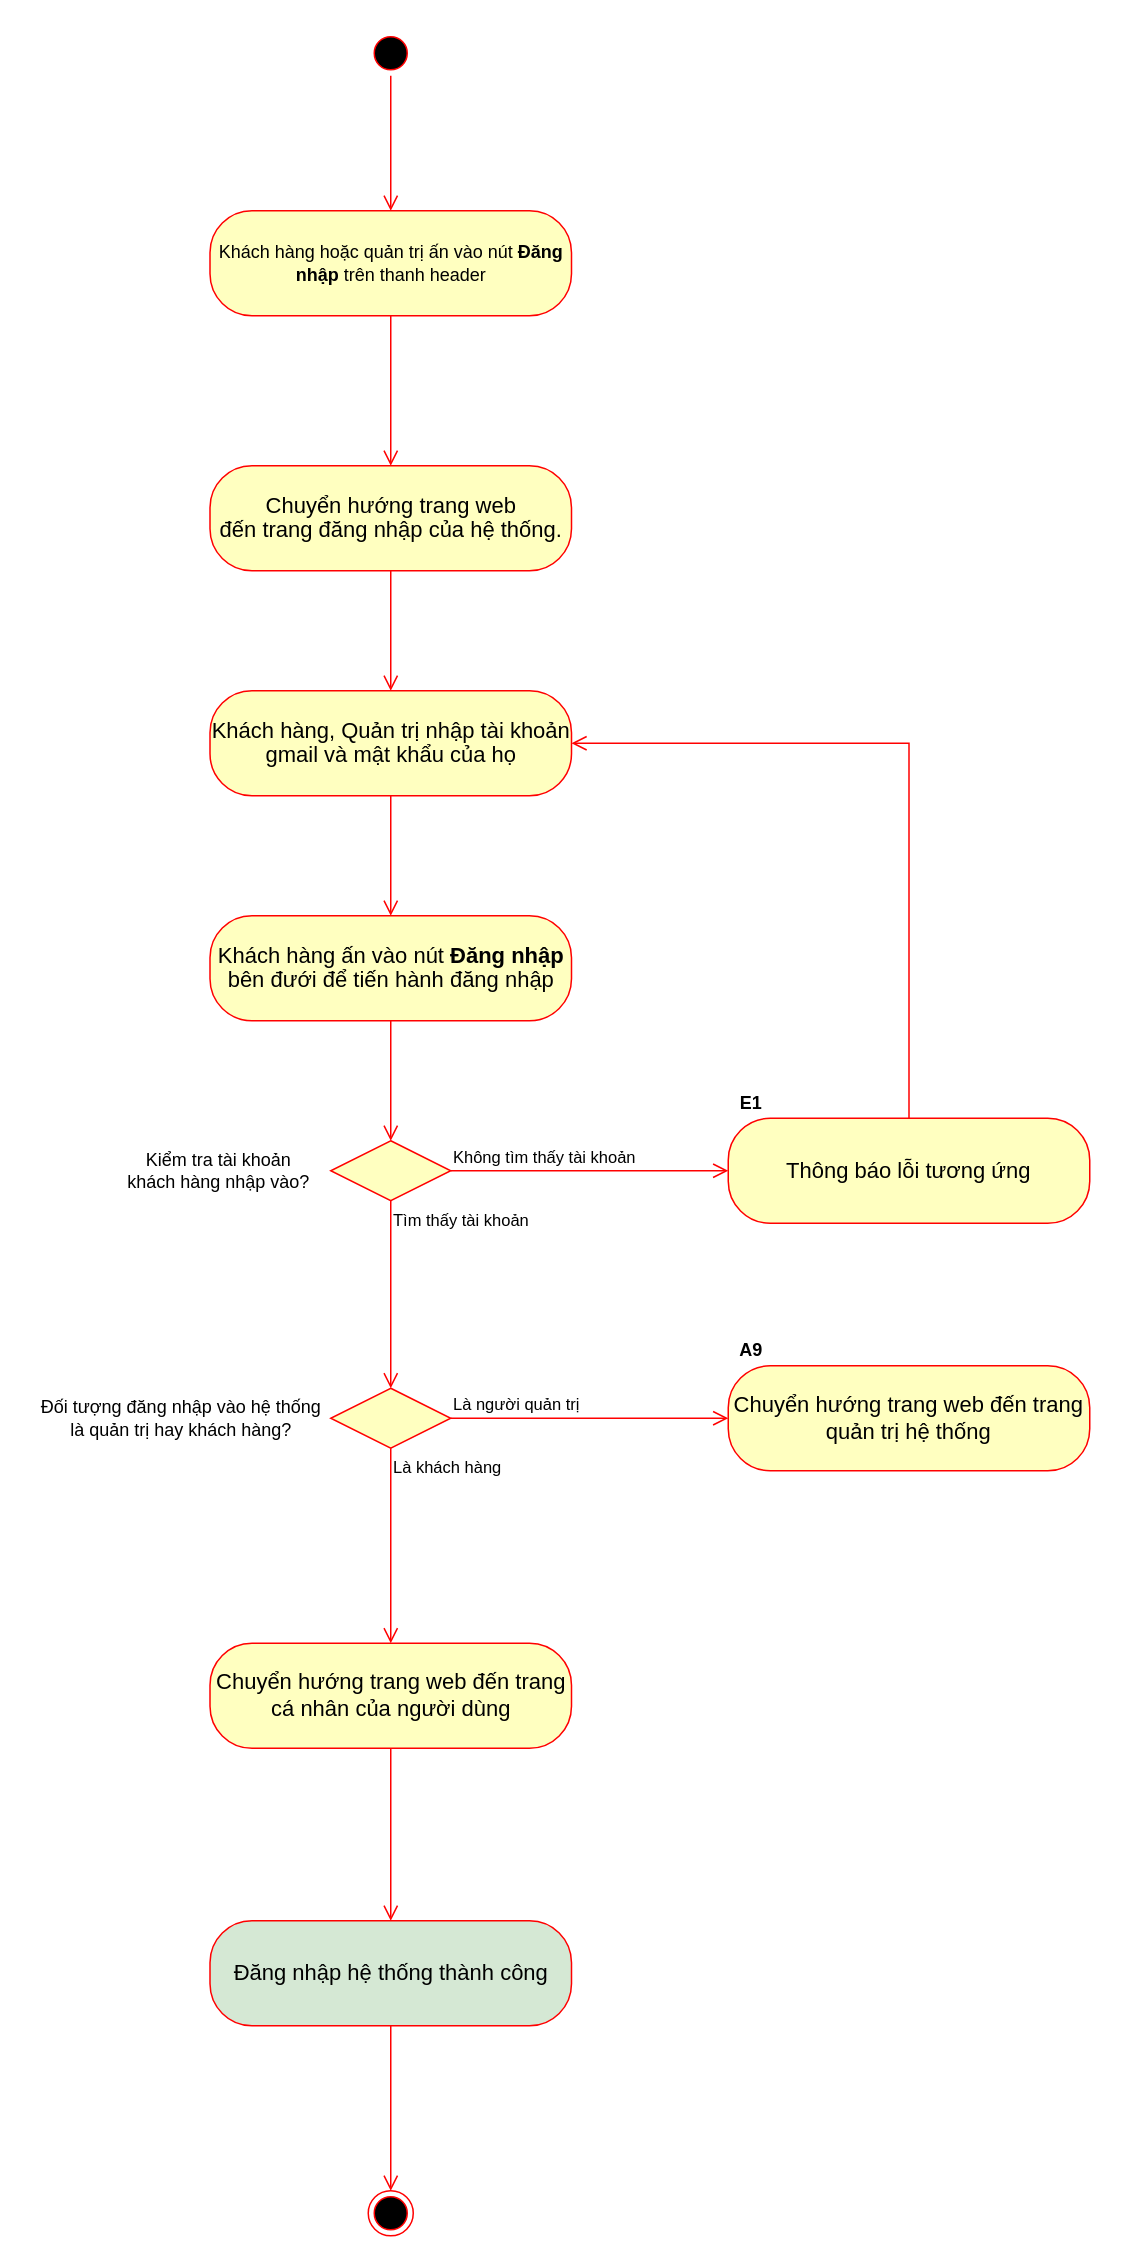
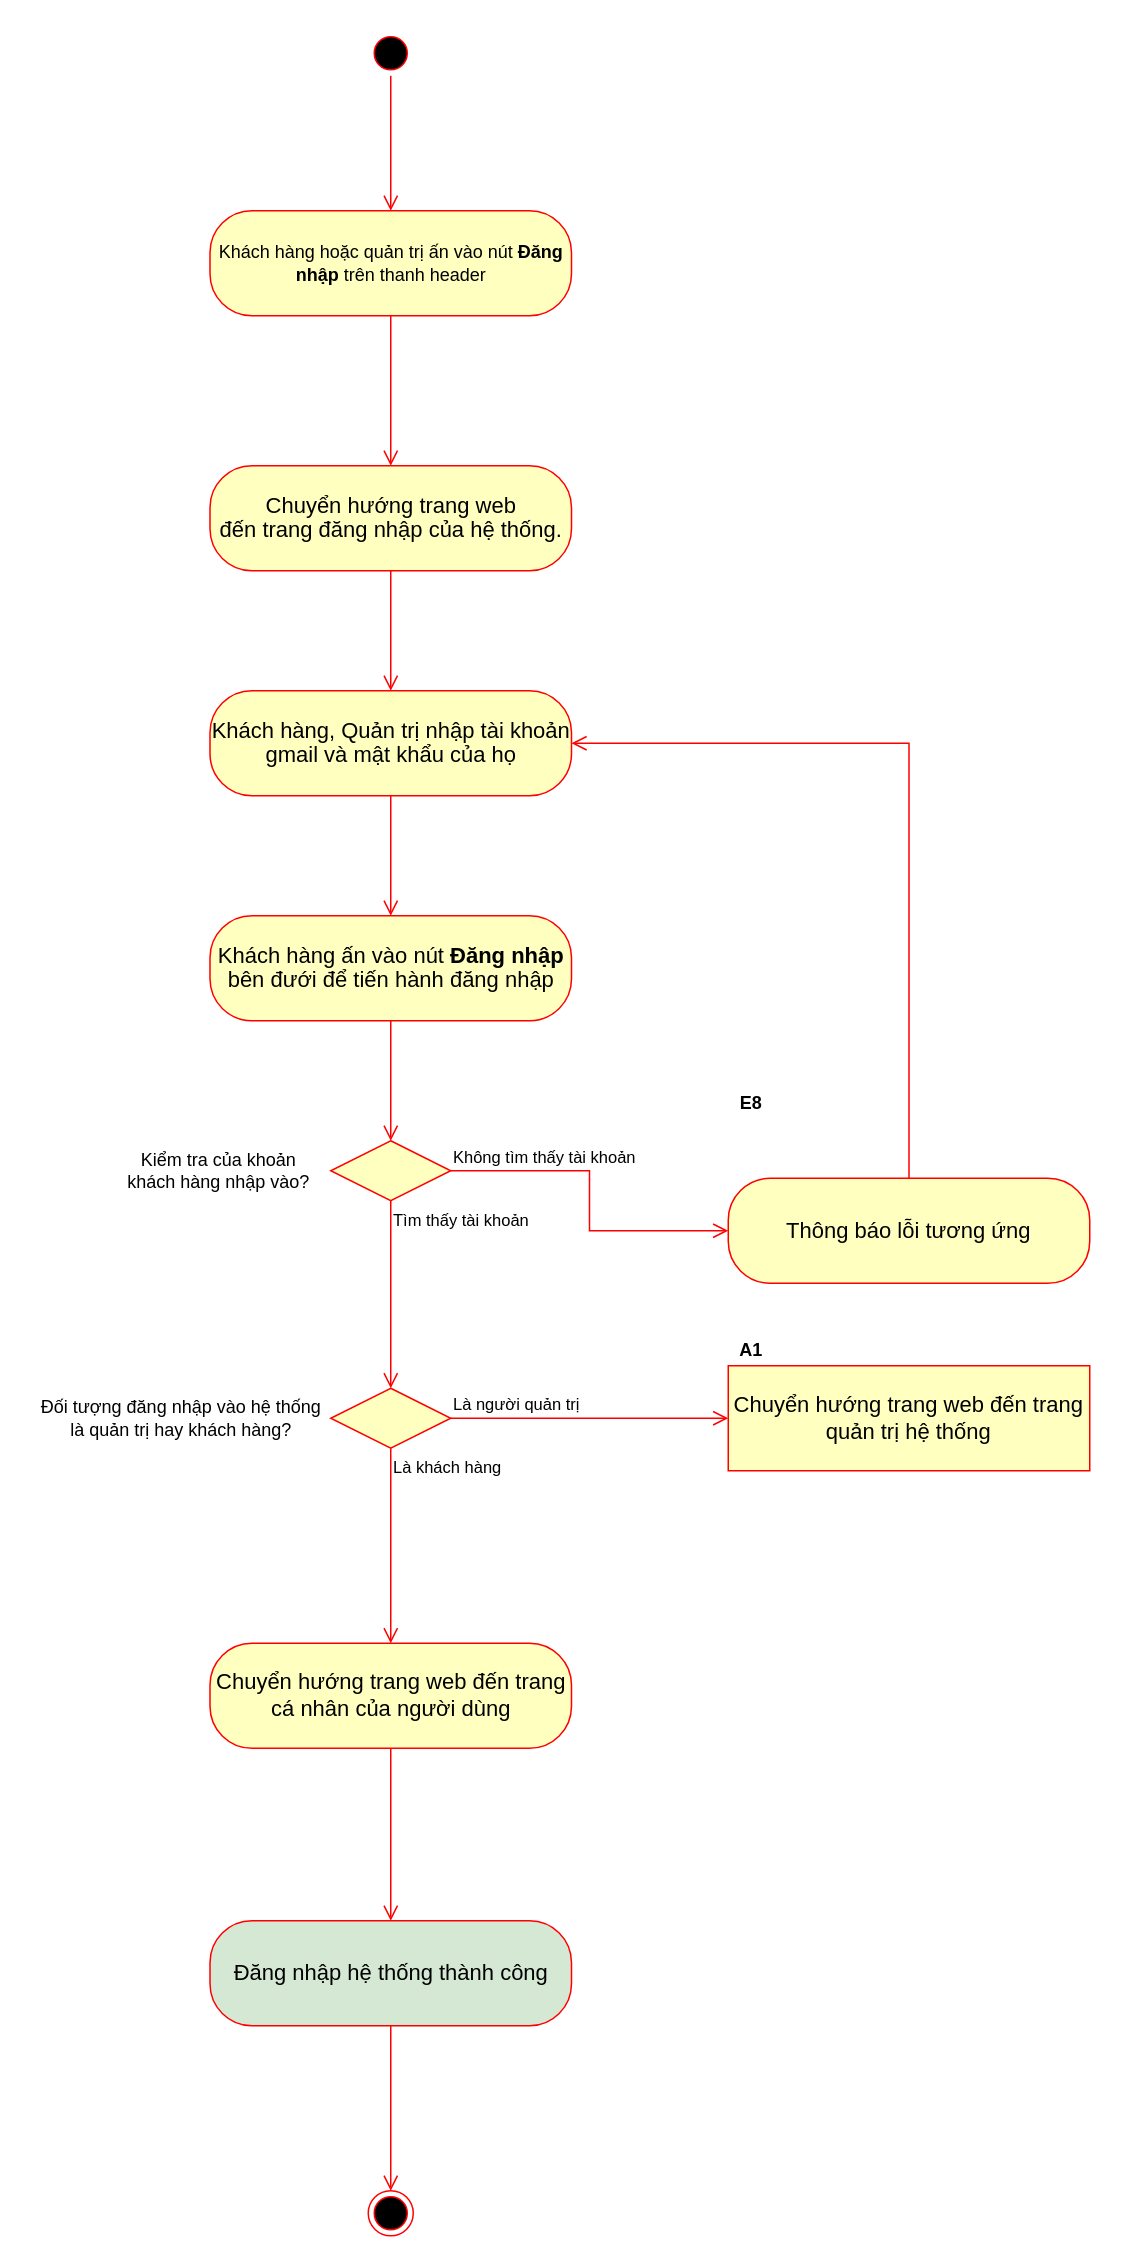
(752, 1103) -> (752, 1103)
(219, 1171) -> (219, 1171)
(909, 1171) -> (909, 1231)
(752, 1351) -> (752, 1351)
(909, 1418) -> (909, 1418)
